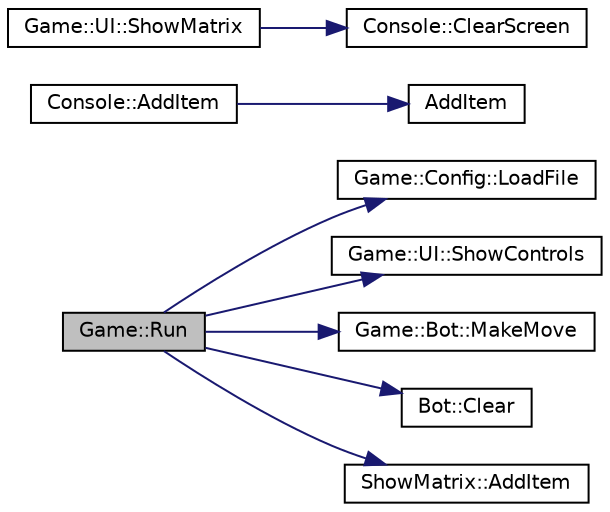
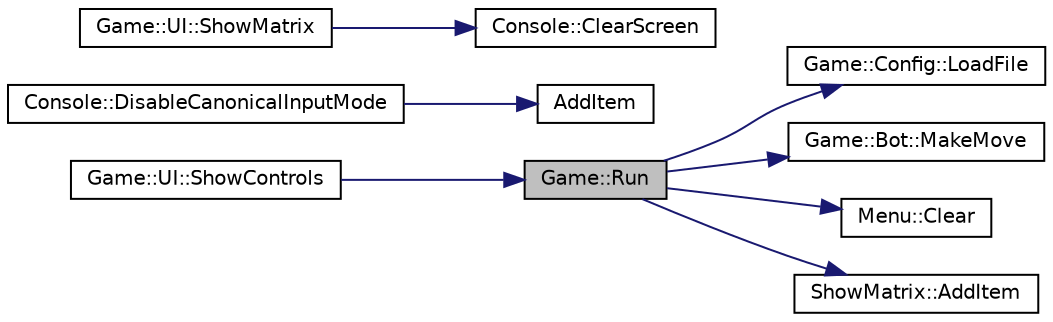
(134, 104) -> (206, 104)
(284, 298) -> (422, 180)
(467, 408) -> (916, 218)
